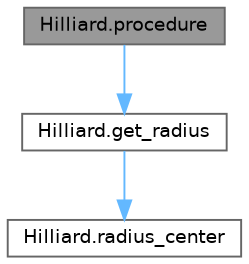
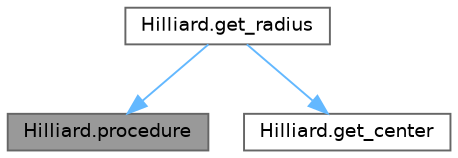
(124, 70) -> (176, 72)
(124, 238) -> (347, 132)
